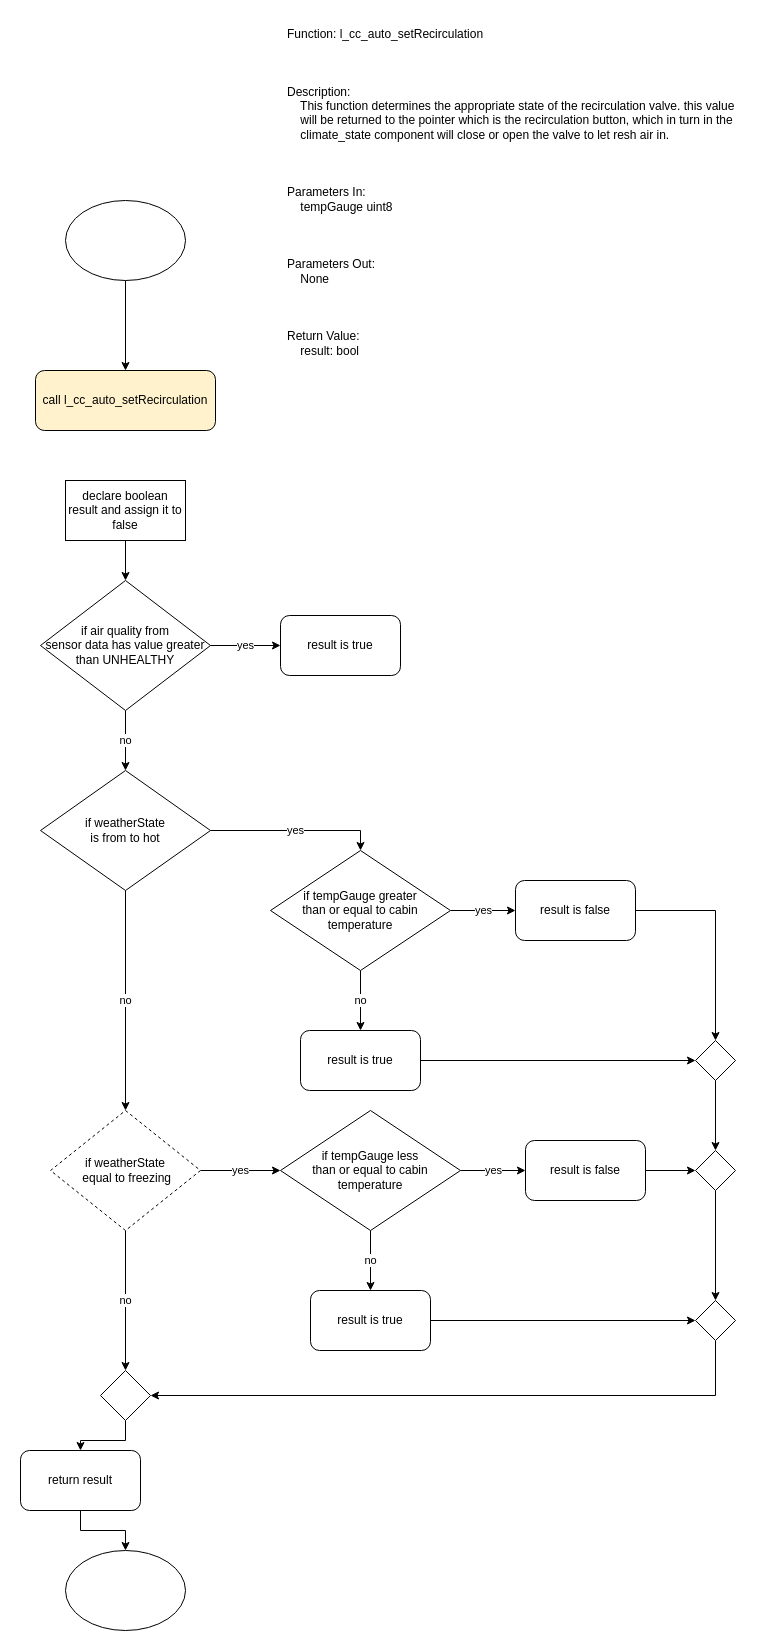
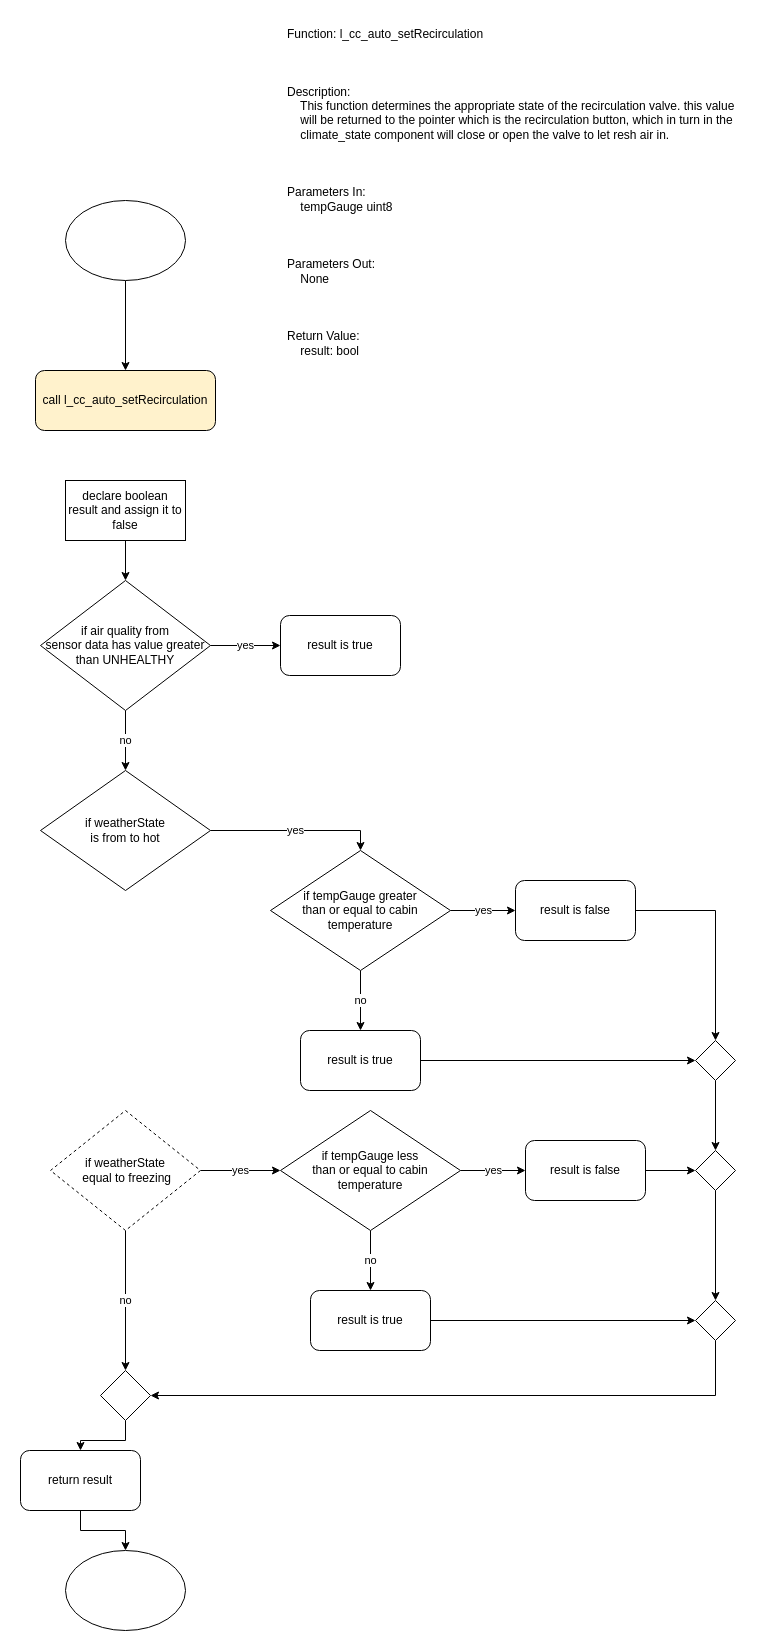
(126, 997) -> none
